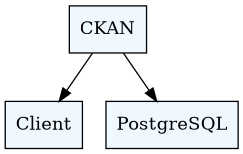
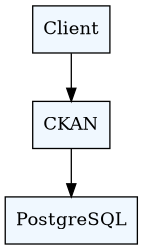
(80, 72) -> (71, 71)
